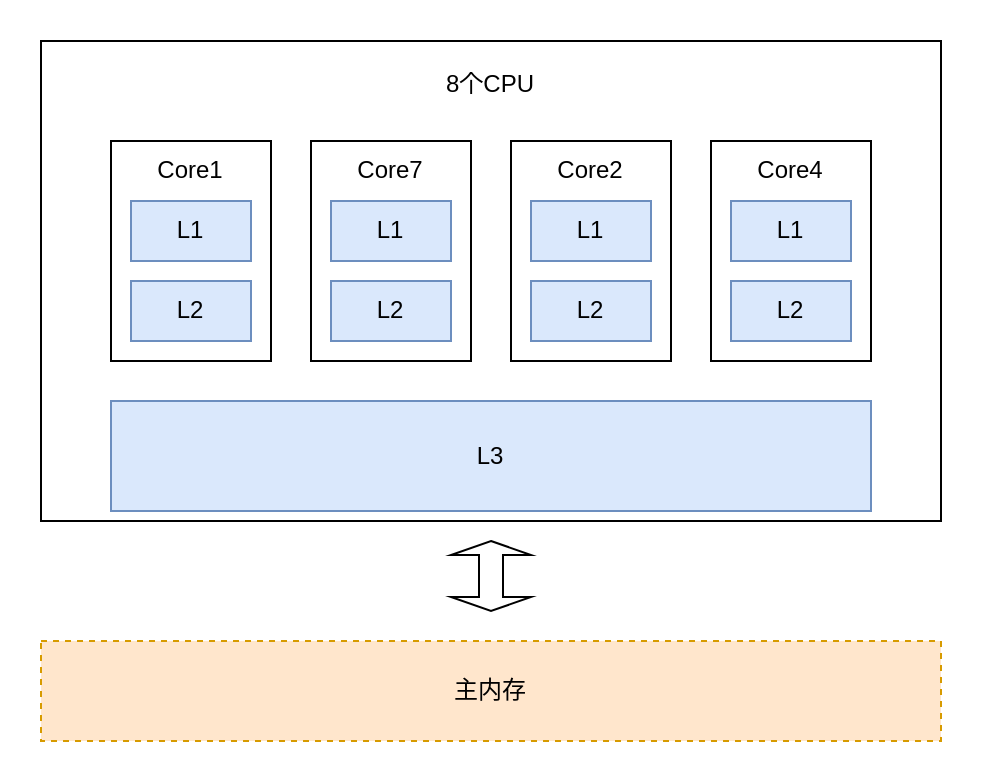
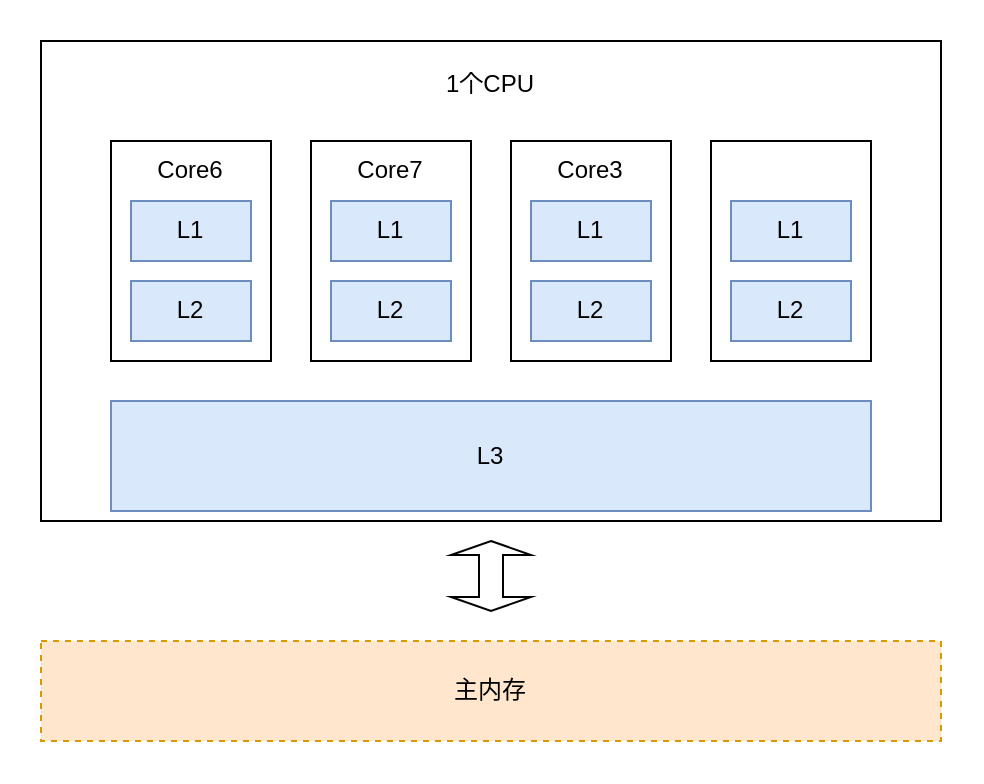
(491, 85) -> (491, 85)
(191, 171) -> (191, 171)
(591, 171) -> (591, 171)
(791, 171) -> none
